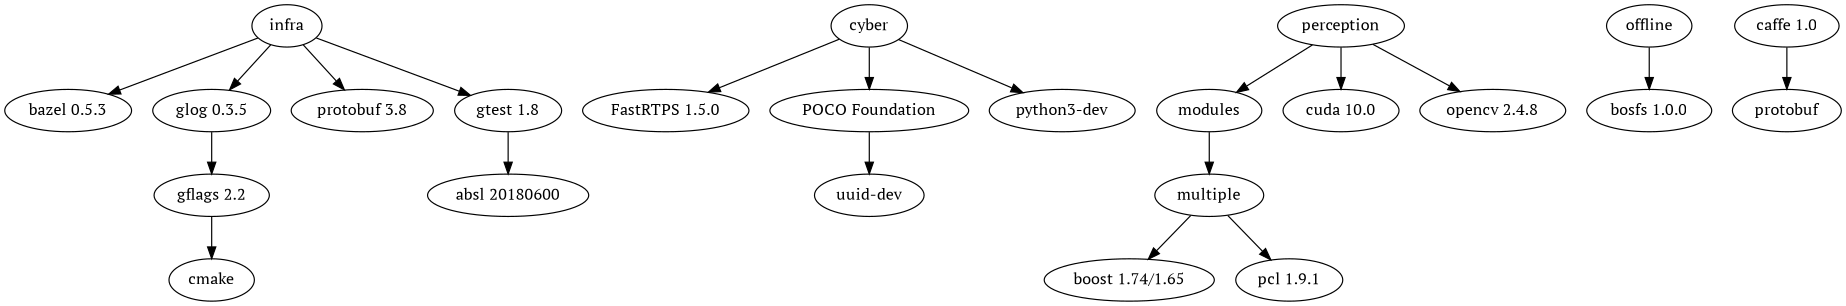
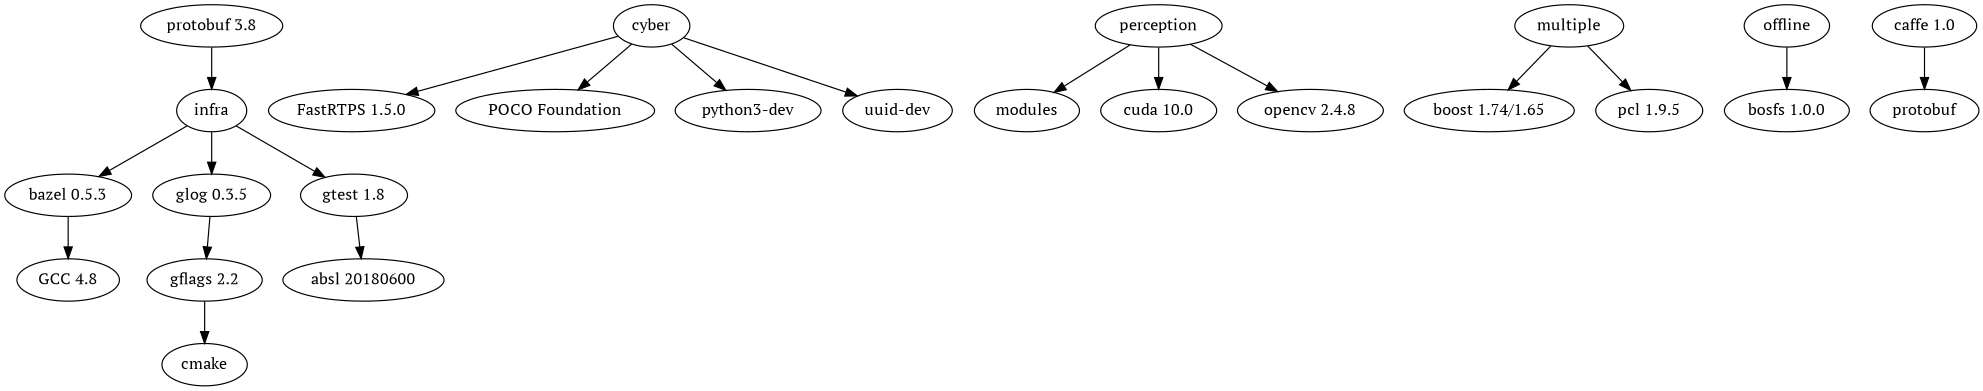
(320, 63) -> (212, 62)
(869, 147) -> (765, 65)
(1209, 147) -> none
none -> (68, 280)
(1289, 280) -> (1649, 111)
